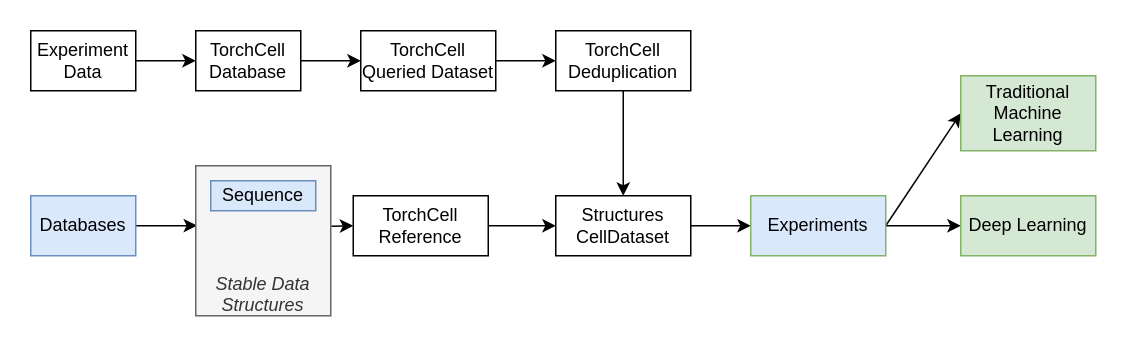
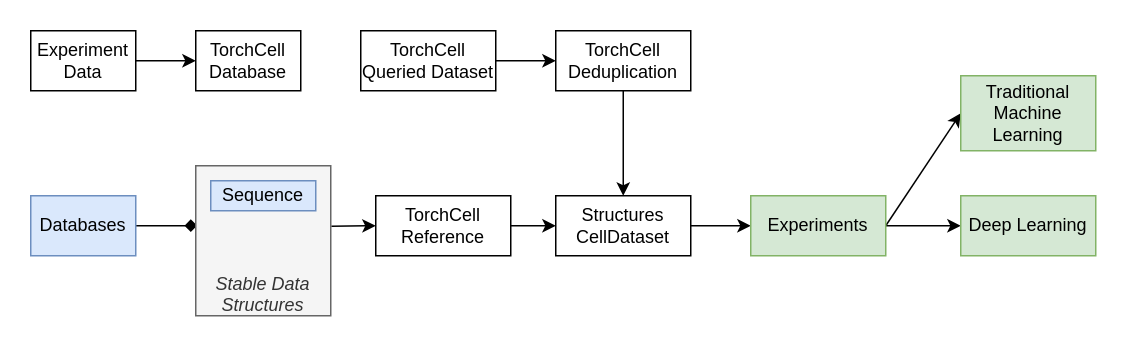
(326, 61) -> none
(186, 226) -> (185, 226)
(421, 226) -> (443, 226)
(818, 226) -> (818, 226)
